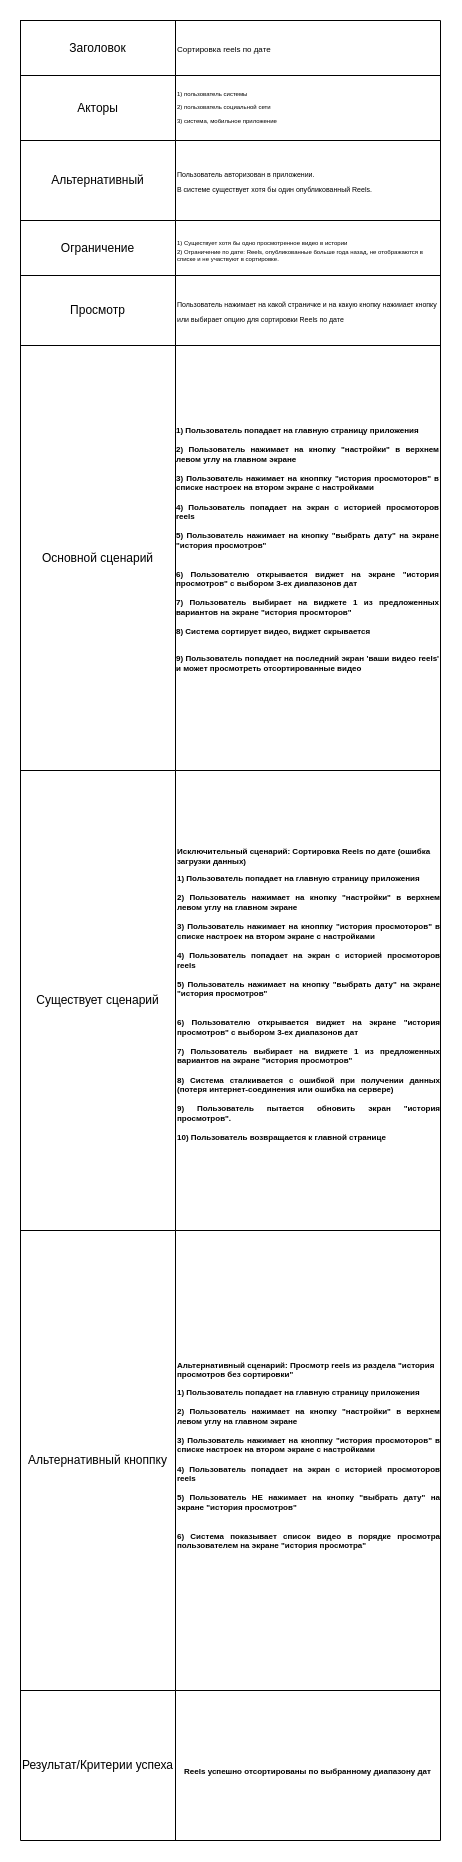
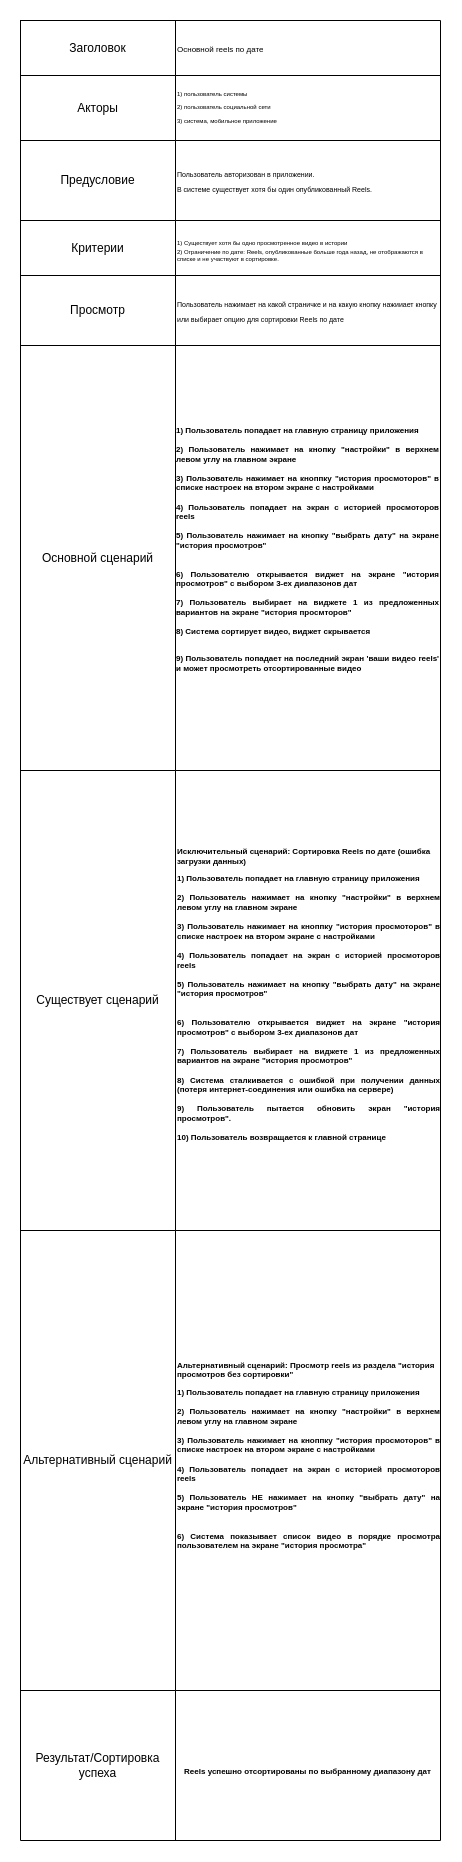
(252, 49) -> (245, 49)
(98, 181) -> (98, 181)
(98, 249) -> (98, 249)
(98, 1461) -> (98, 1461)
(98, 1766) -> (98, 1766)
